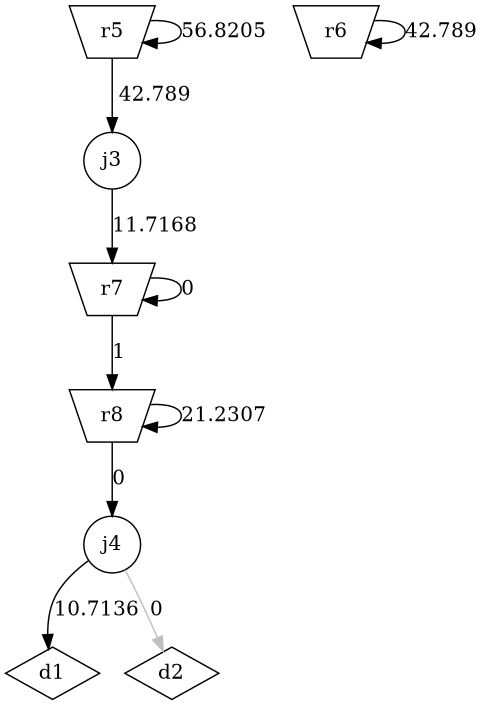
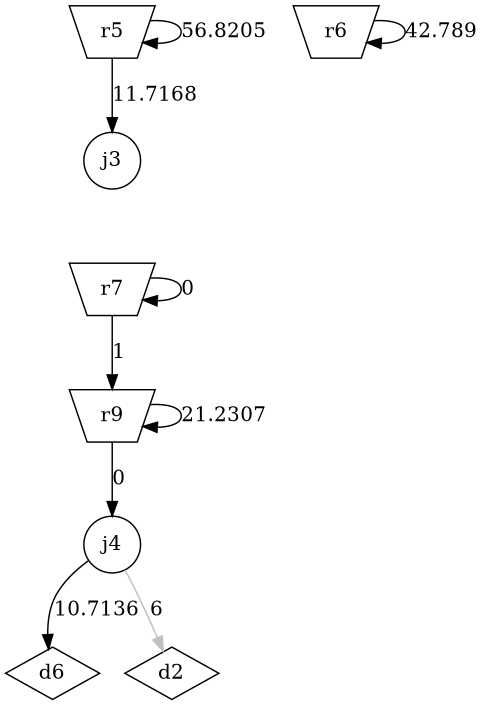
(155, 95) -> (155, 95)
(112, 219) -> none
(112, 416) -> (112, 416)
(157, 610) -> (157, 610)
(53, 673) -> (53, 673)
